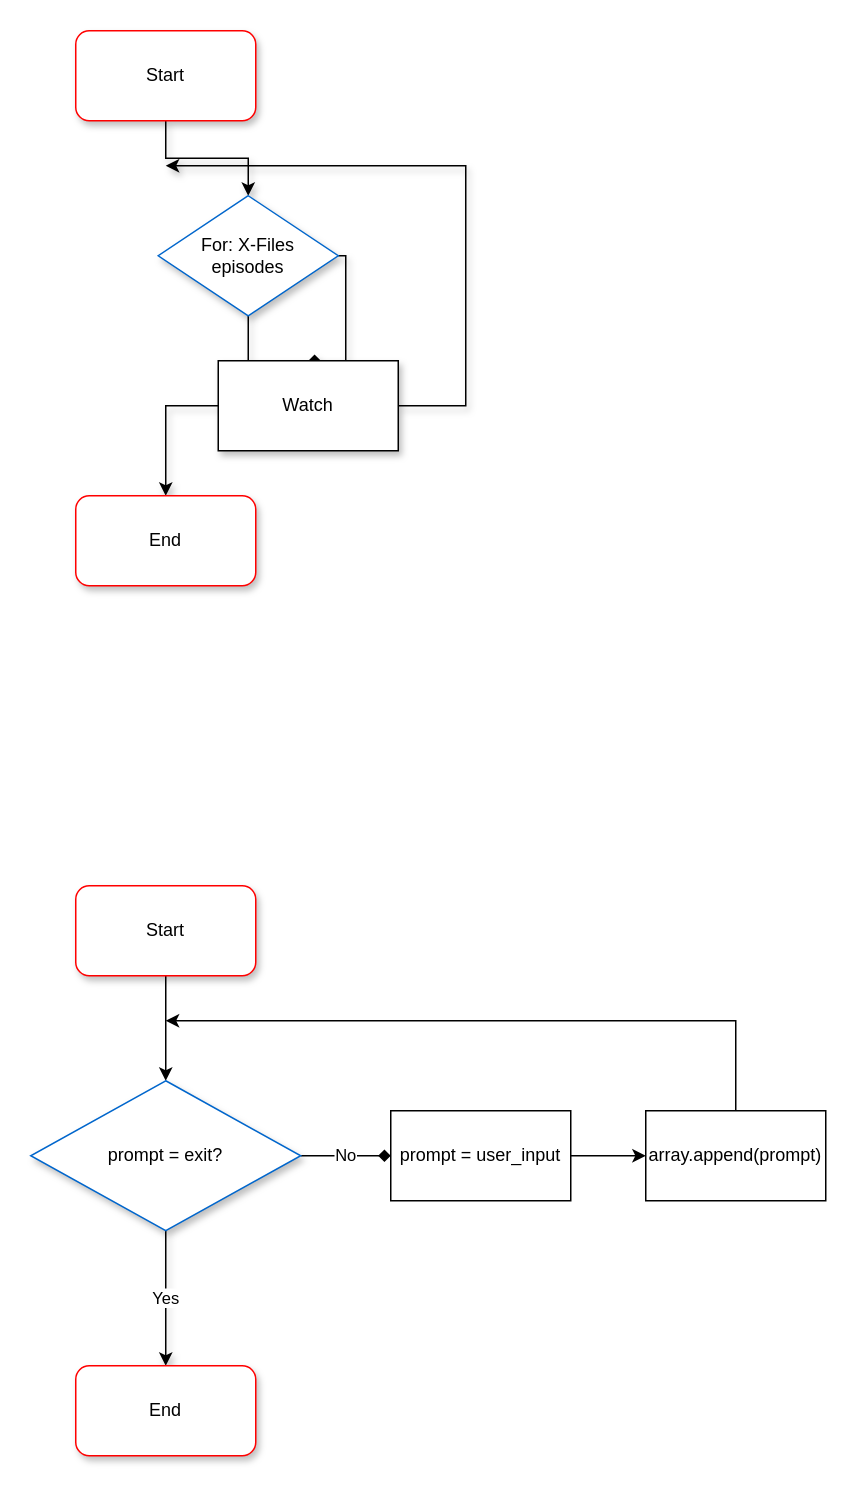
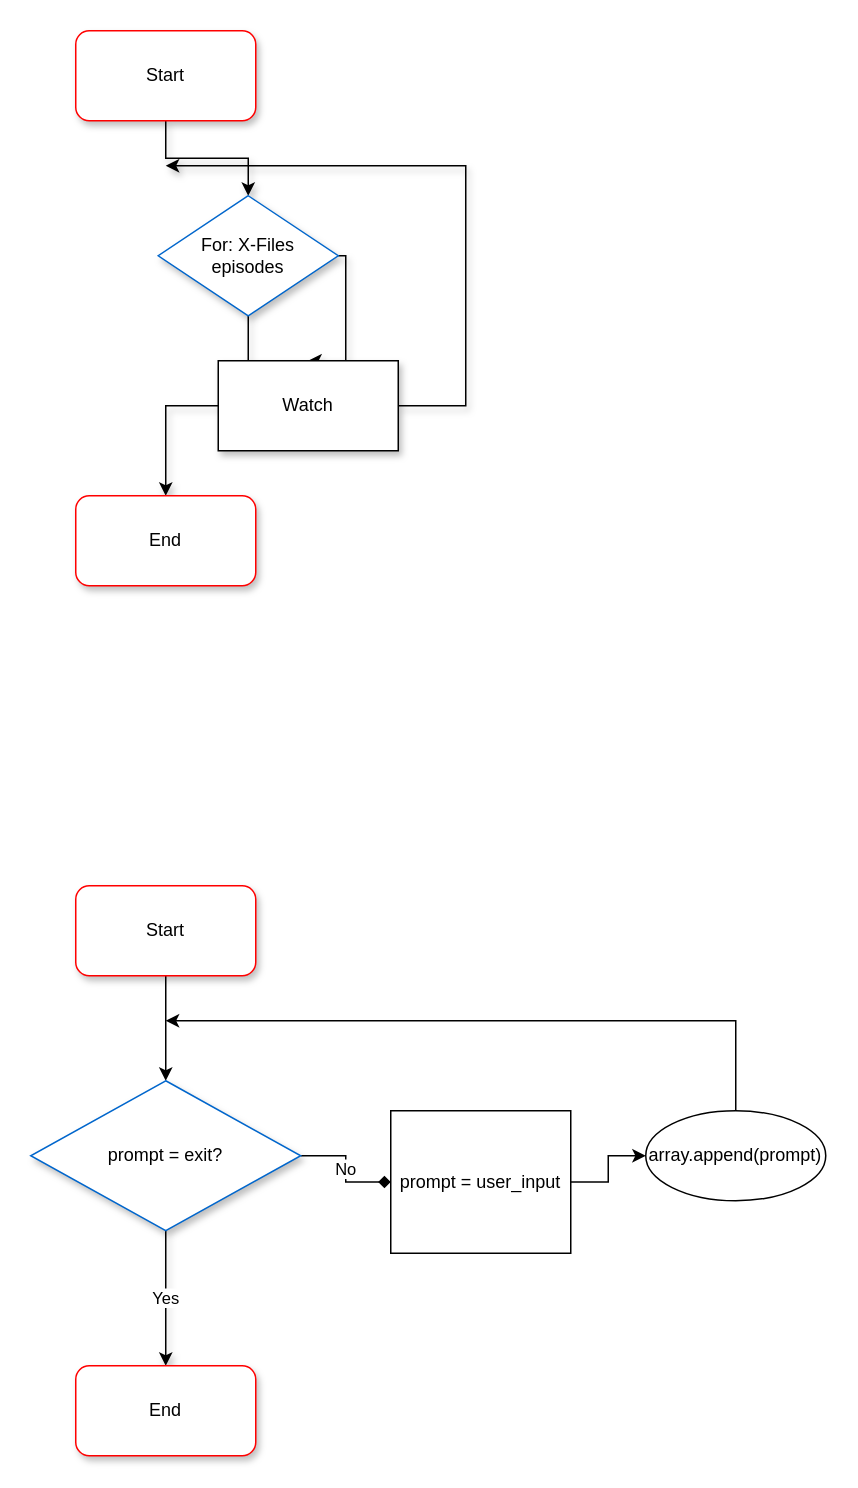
(321, 361) -> (320, 361)
(481, 1156) -> (481, 1182)
(736, 1156) -> (736, 1156)
